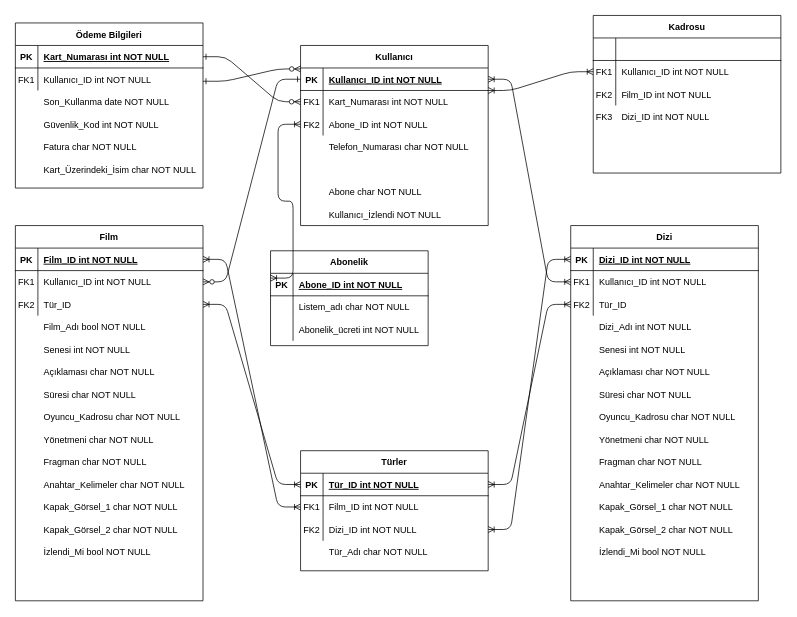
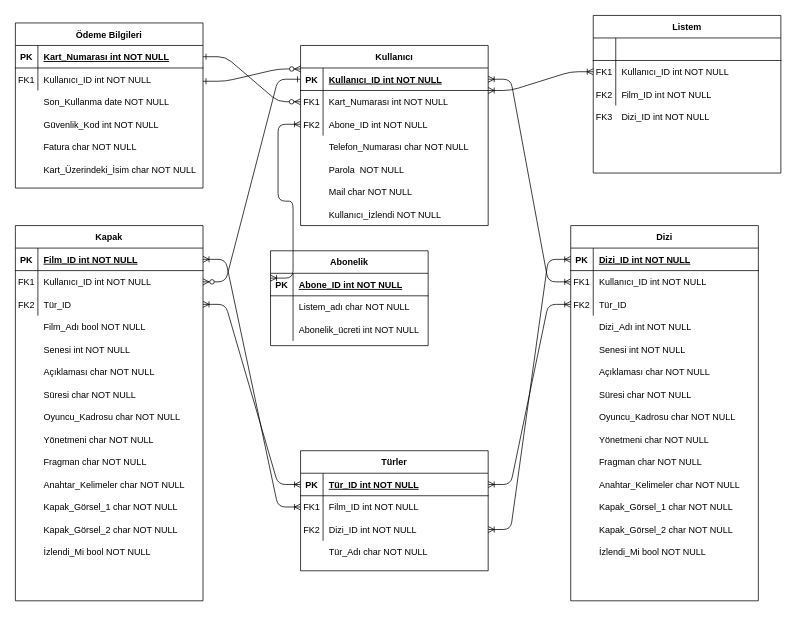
(686, 27) -> (686, 27)
none -> (405, 169)
(373, 192) -> (368, 192)
(109, 237) -> (109, 237)
